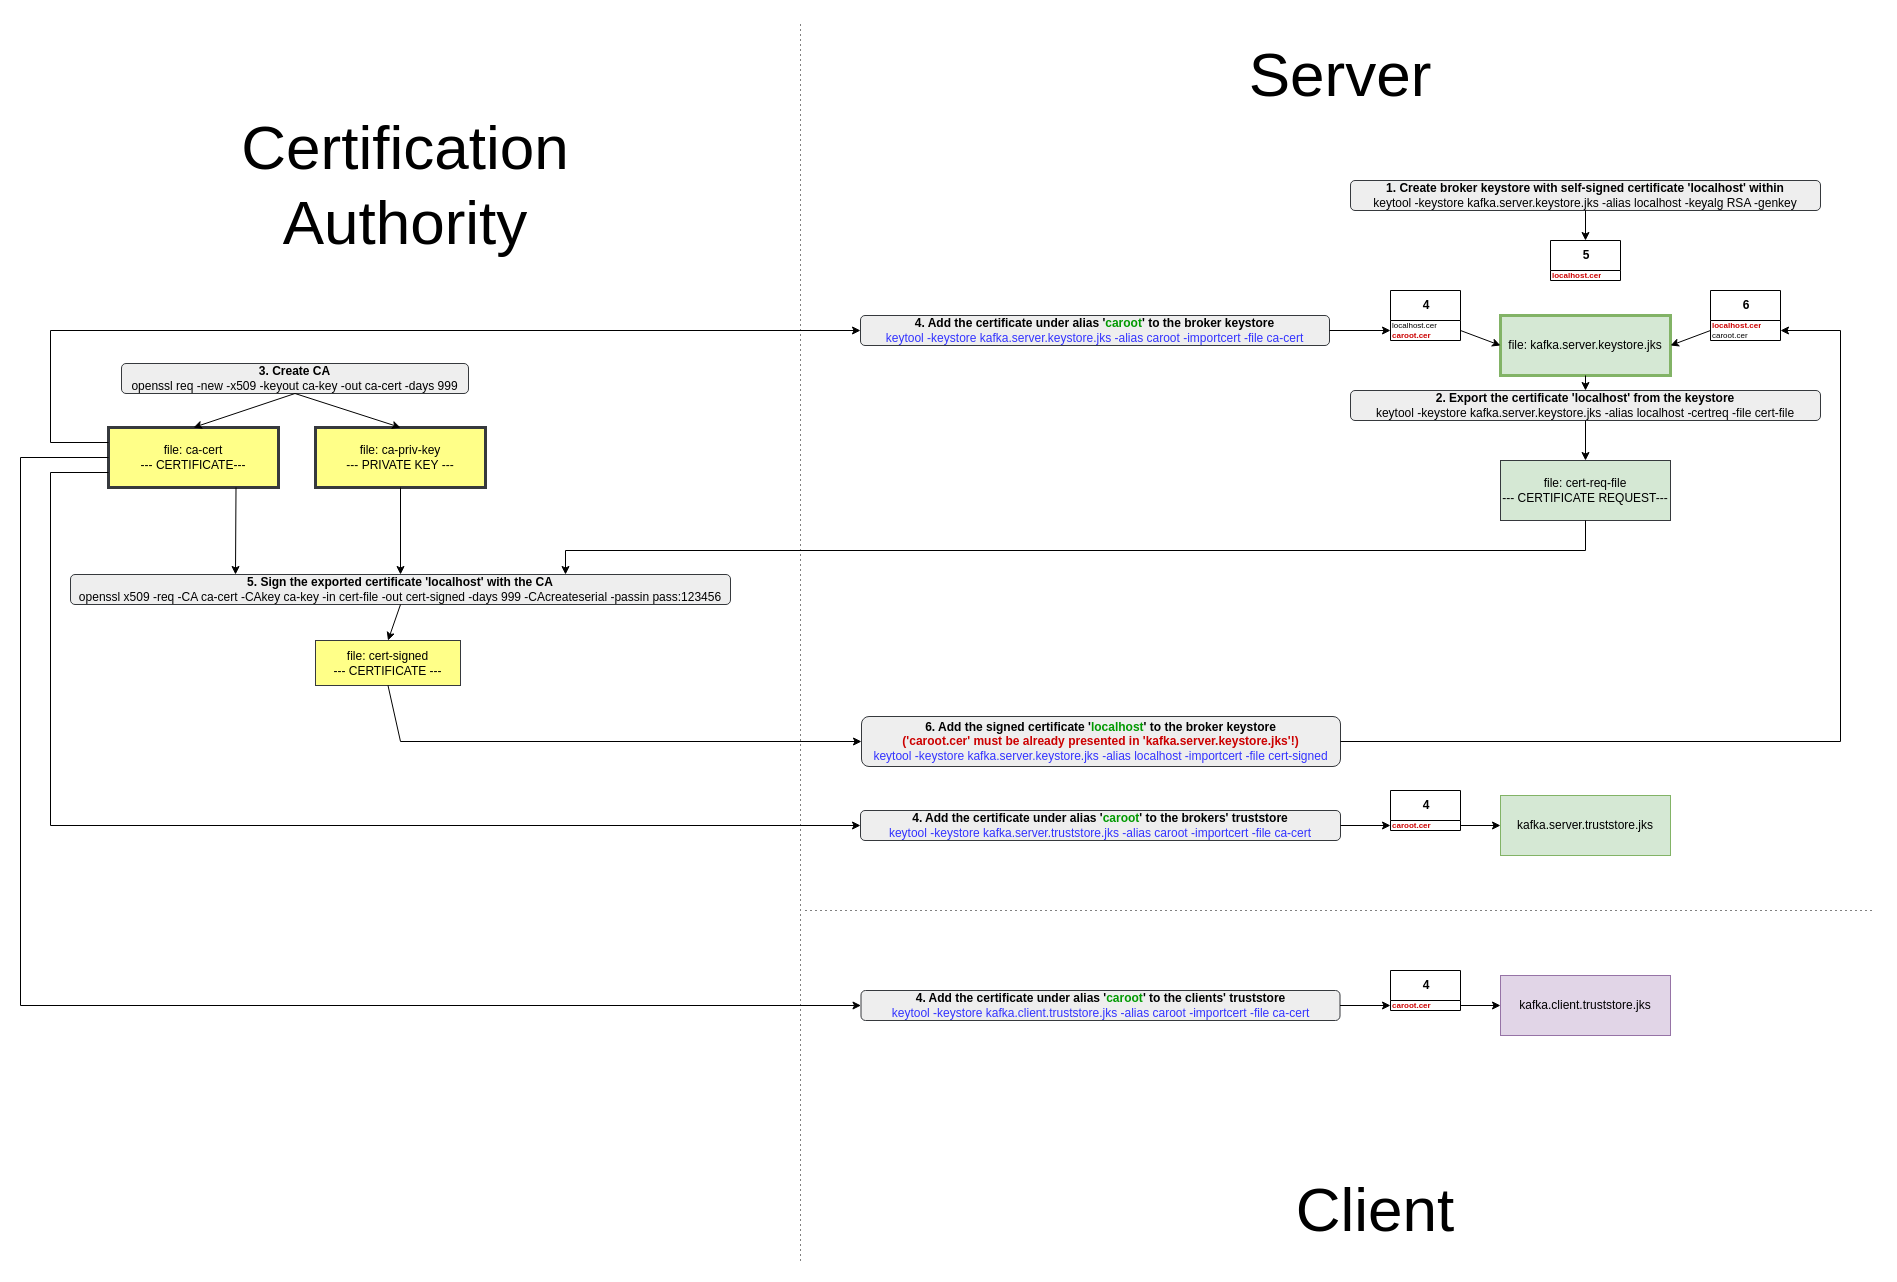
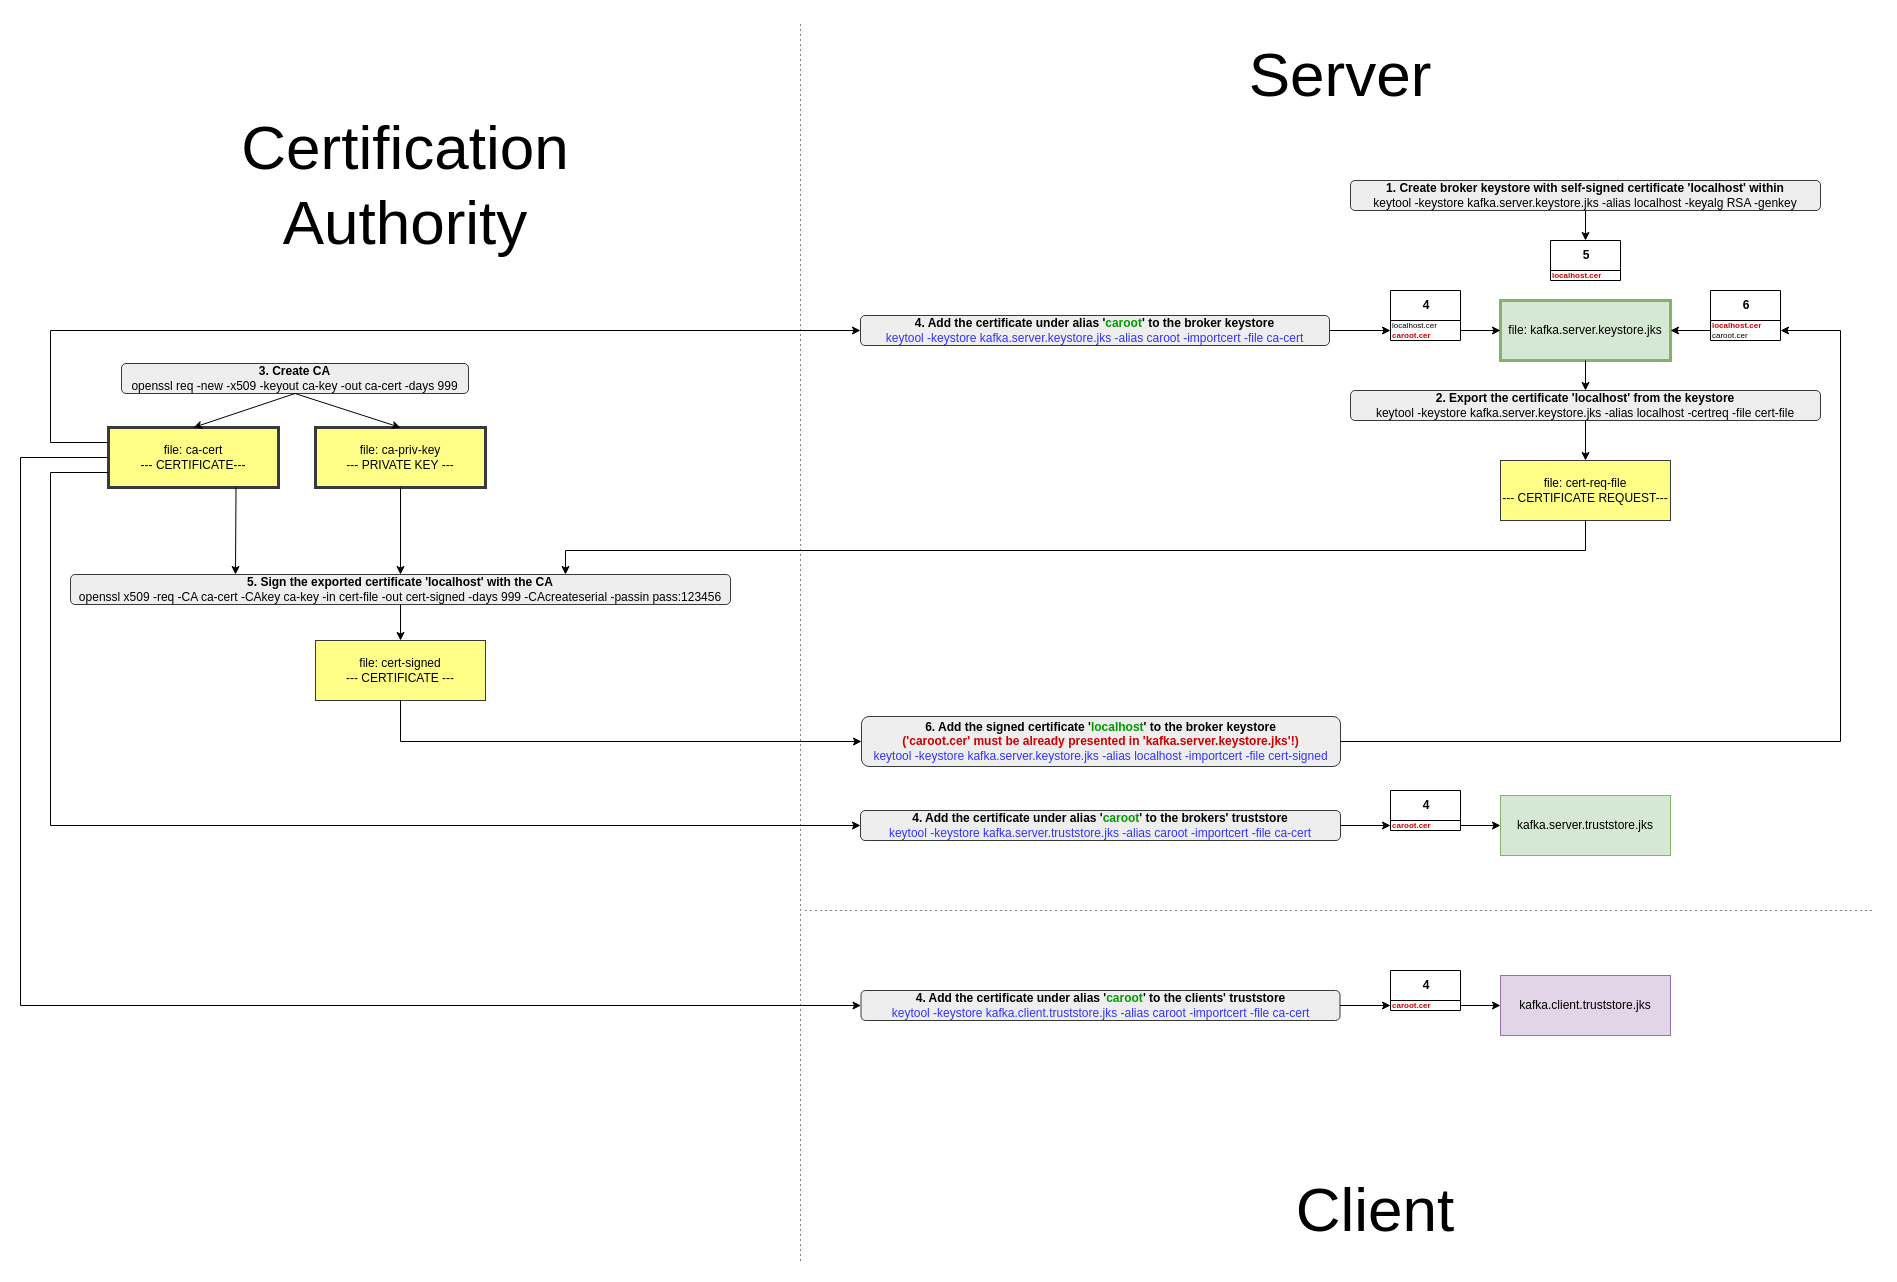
(1586, 346) -> (1586, 331)
(1586, 491) -> (1586, 491)
(388, 663) -> (401, 671)
